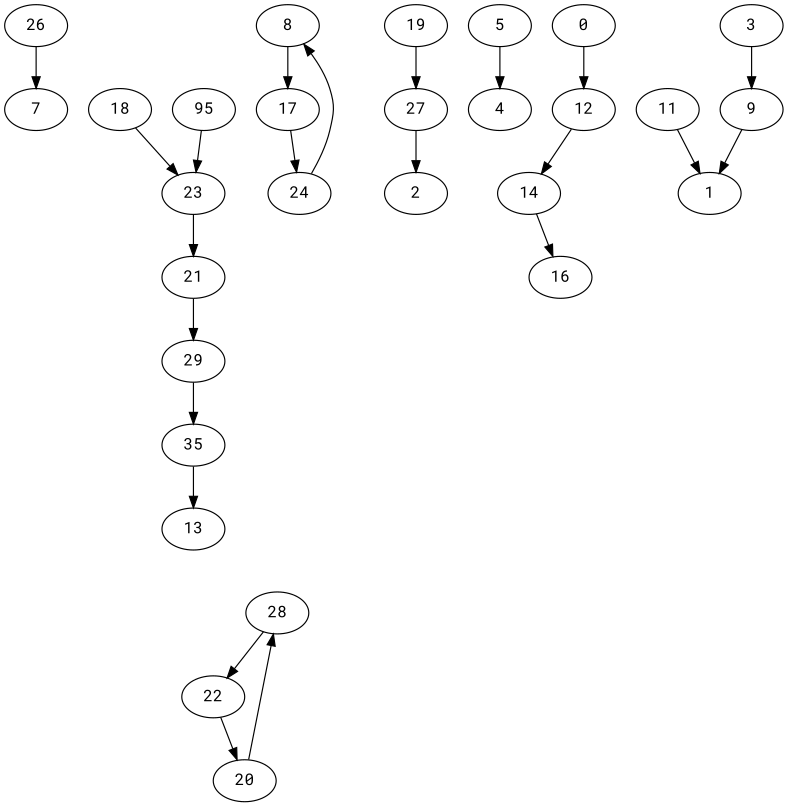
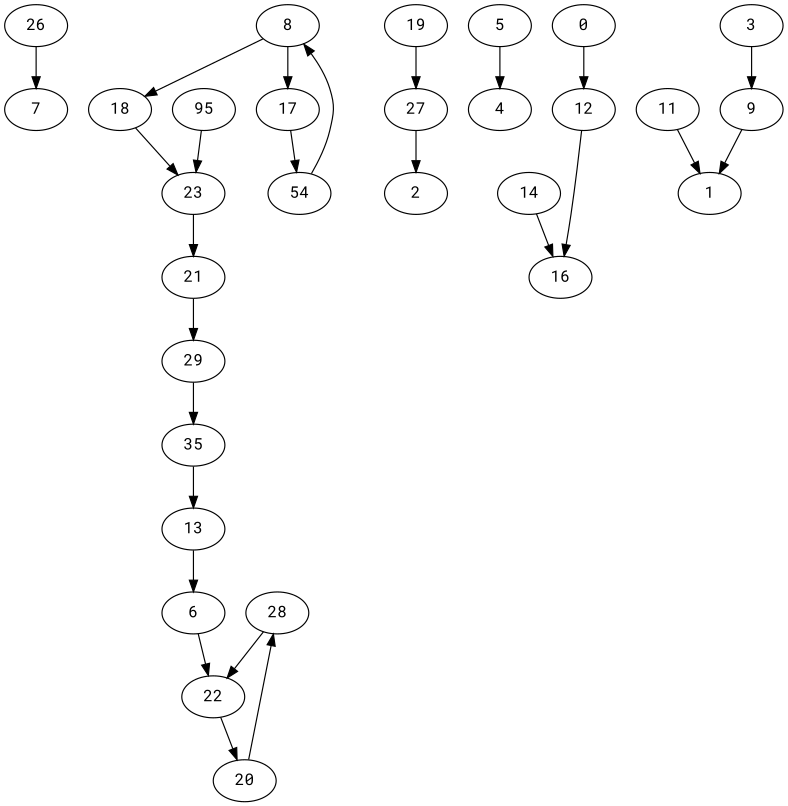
none -> (209, 65)
(560, 147) -> (575, 188)
(299, 193) -> (299, 193)
none -> (193, 613)
